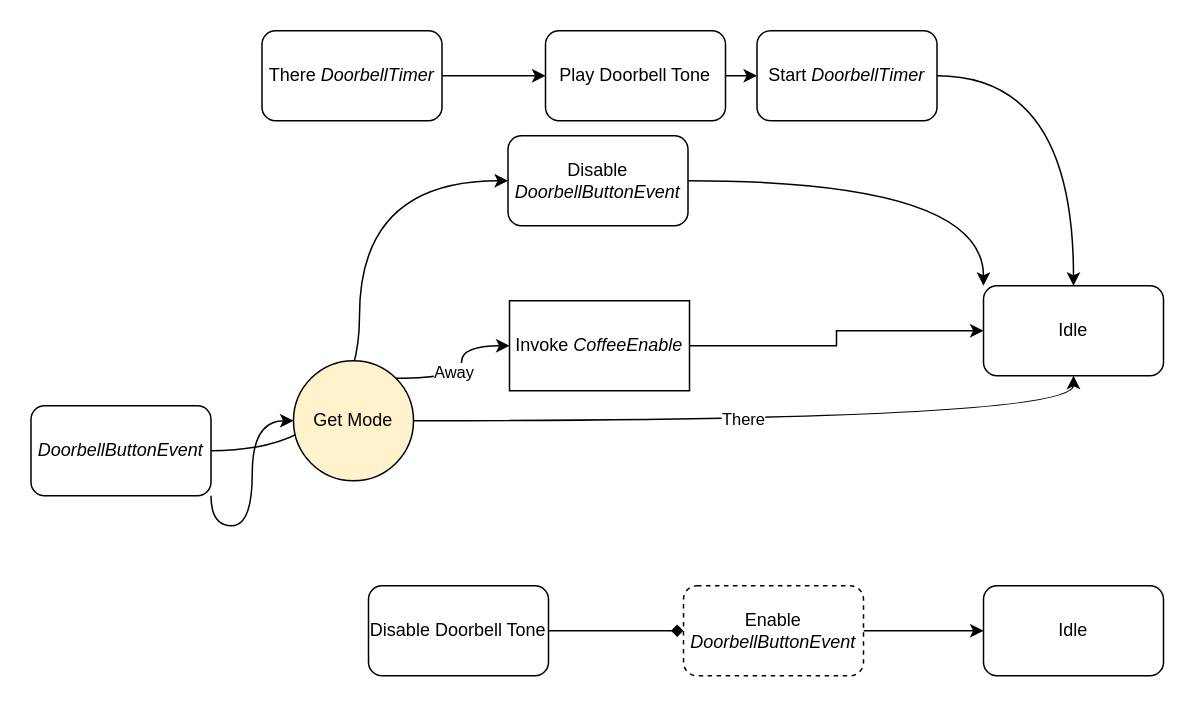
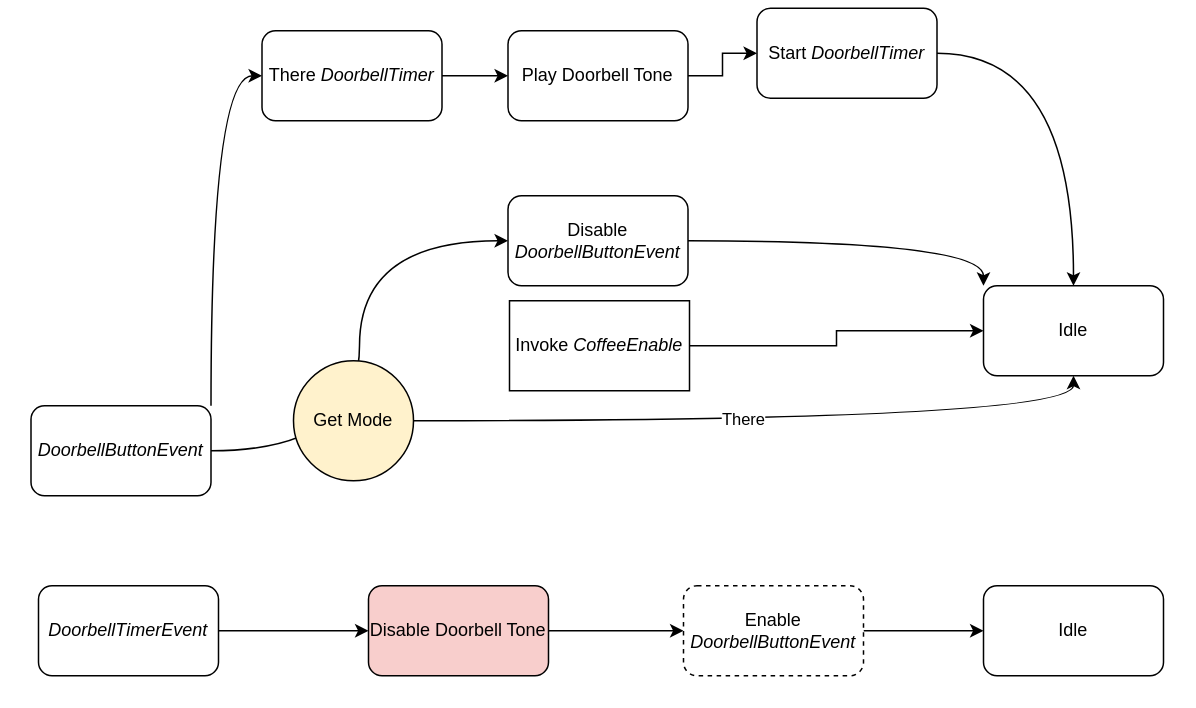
(635, 76) -> (598, 76)
(847, 76) -> (847, 53)
(598, 181) -> (598, 241)
none -> (214, 237)
(452, 372) -> none
(251, 489) -> none
none -> (128, 631)
none -> (288, 631)
(458, 631) -> (458, 631)
(671, 631) -> (672, 631)
